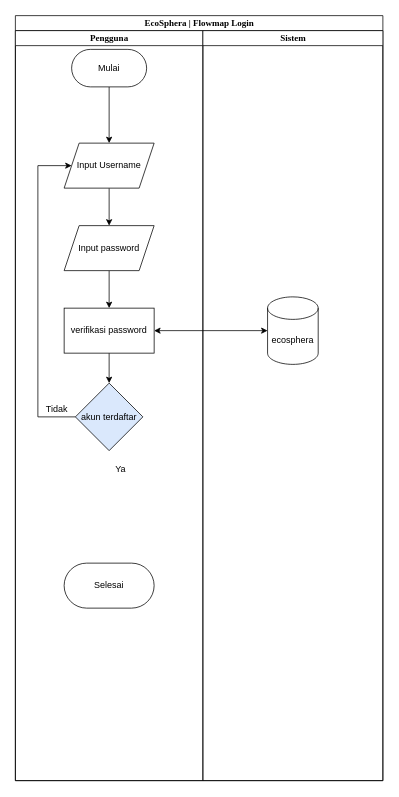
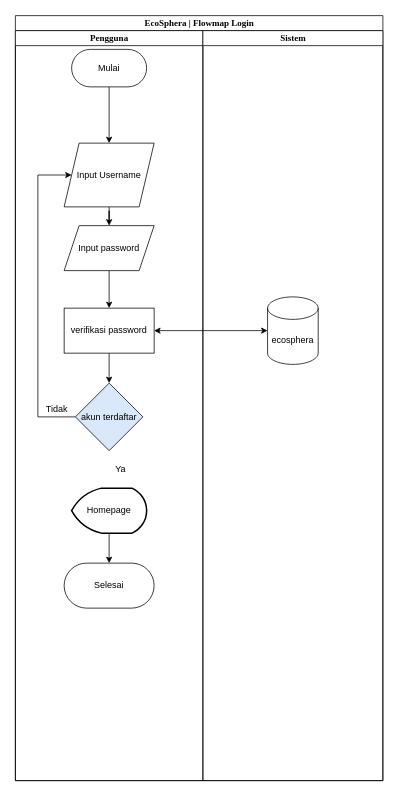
(109, 165) -> (109, 175)
none -> (109, 510)
none -> (109, 556)
